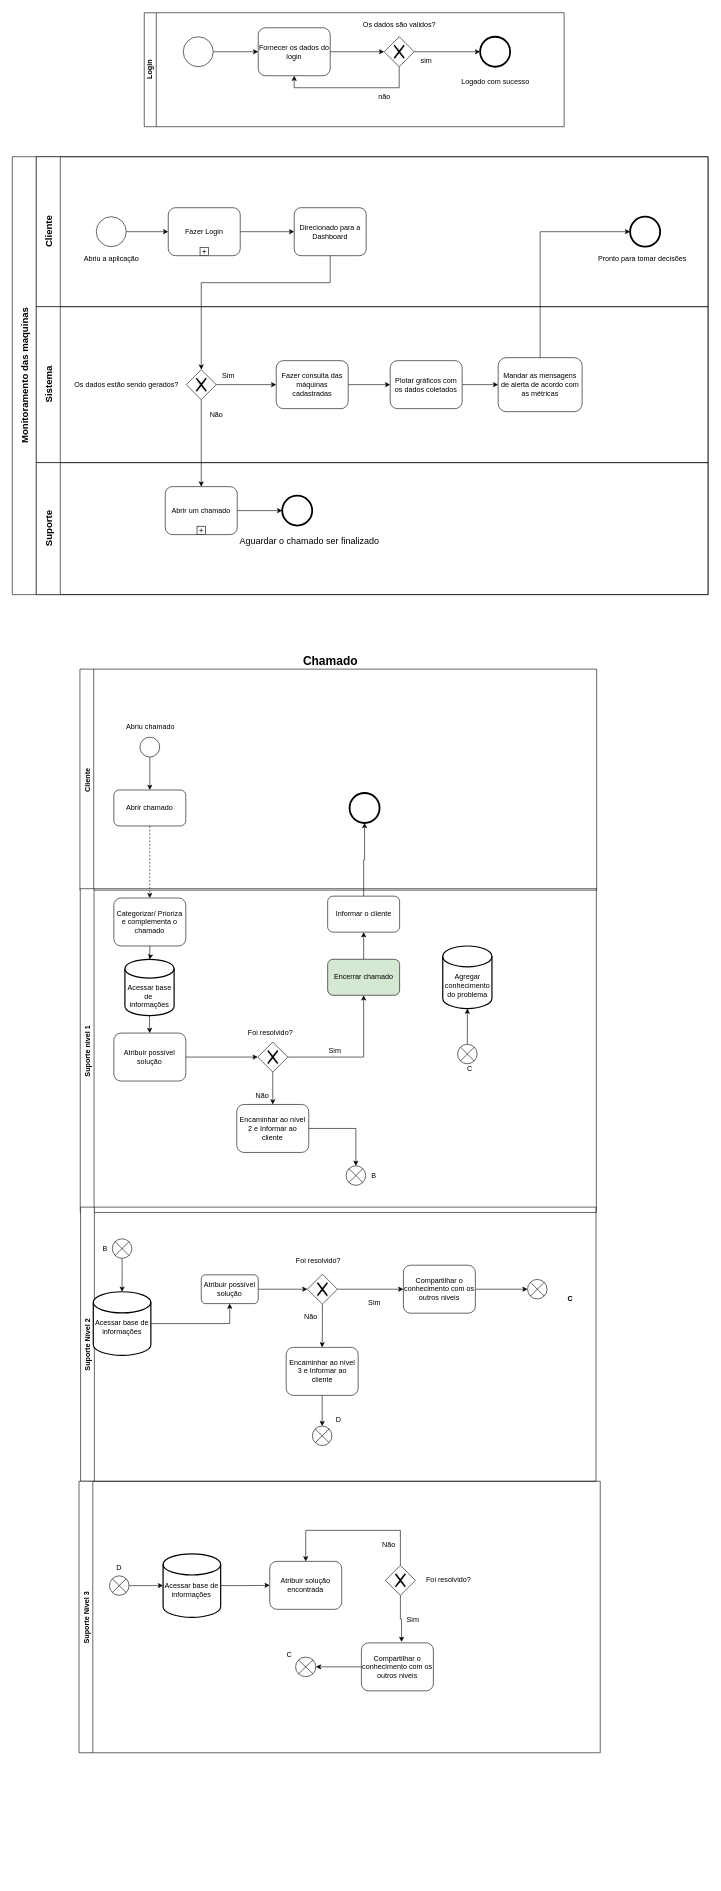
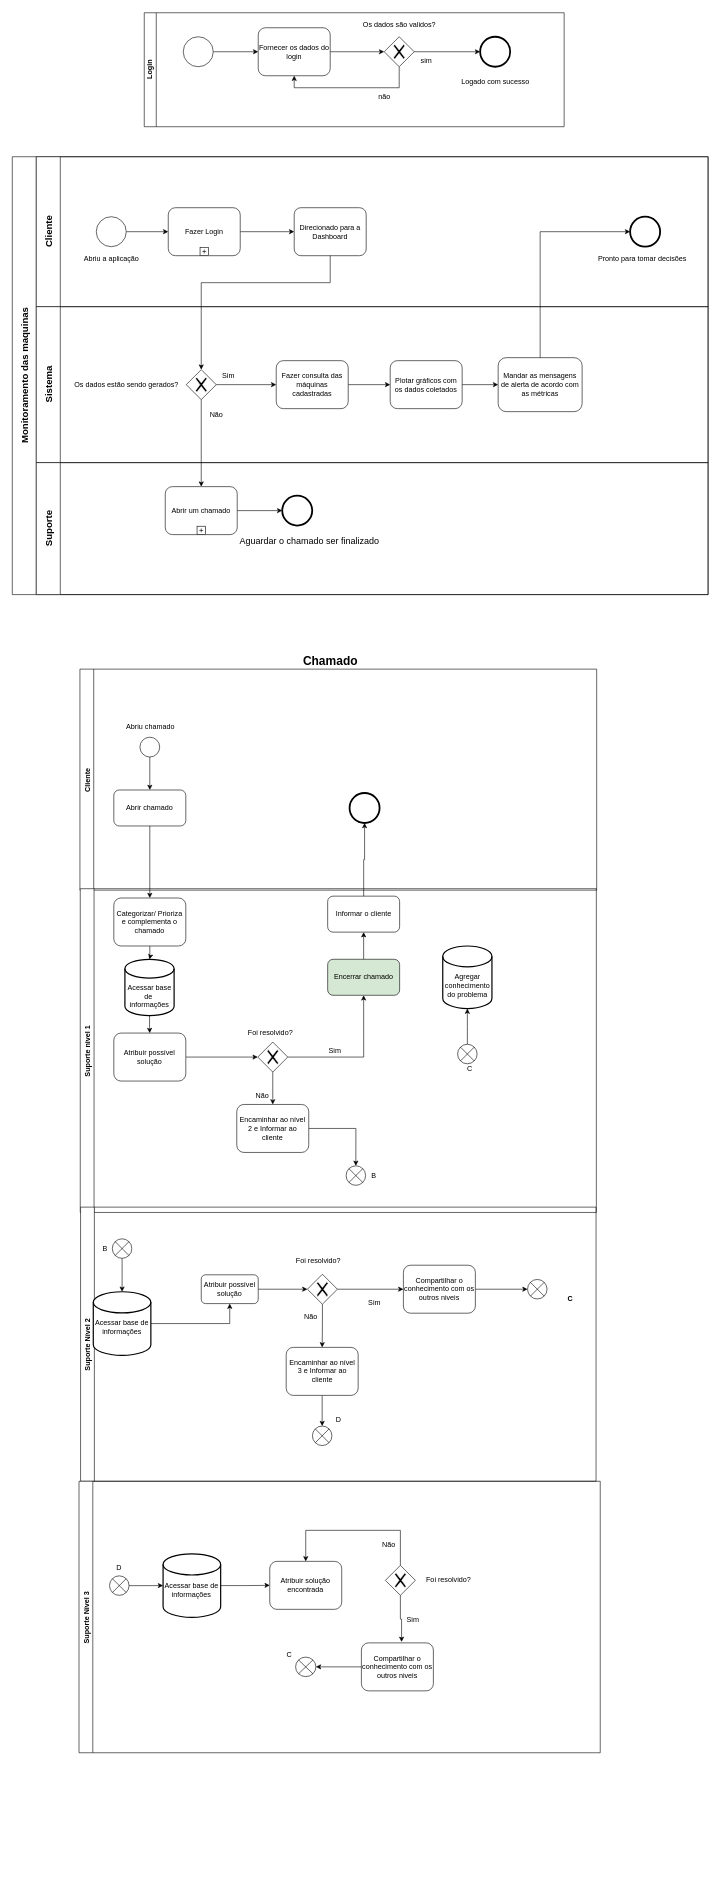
(150, 860) -> (150, 860)
